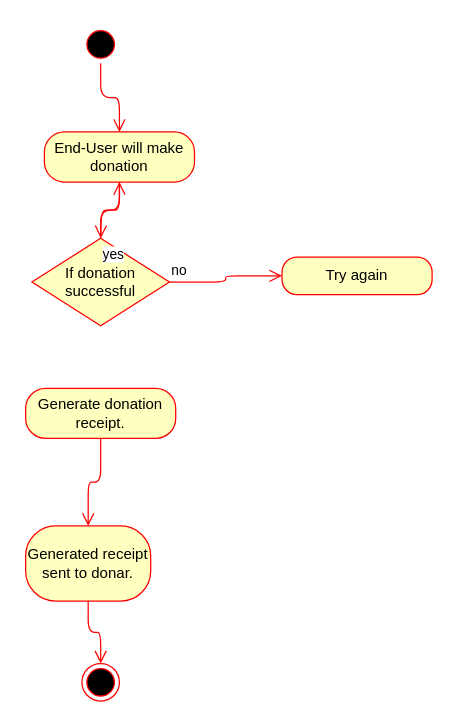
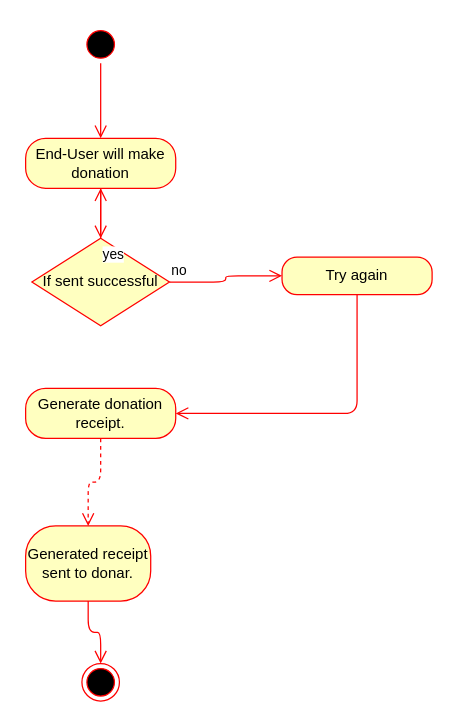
(119, 157) -> (101, 163)
(101, 282) -> (101, 282)
none -> (322, 413)
(94, 482) -> (94, 482)
